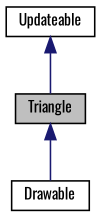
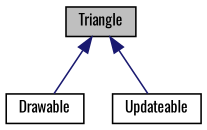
(50, 73) -> (133, 72)
